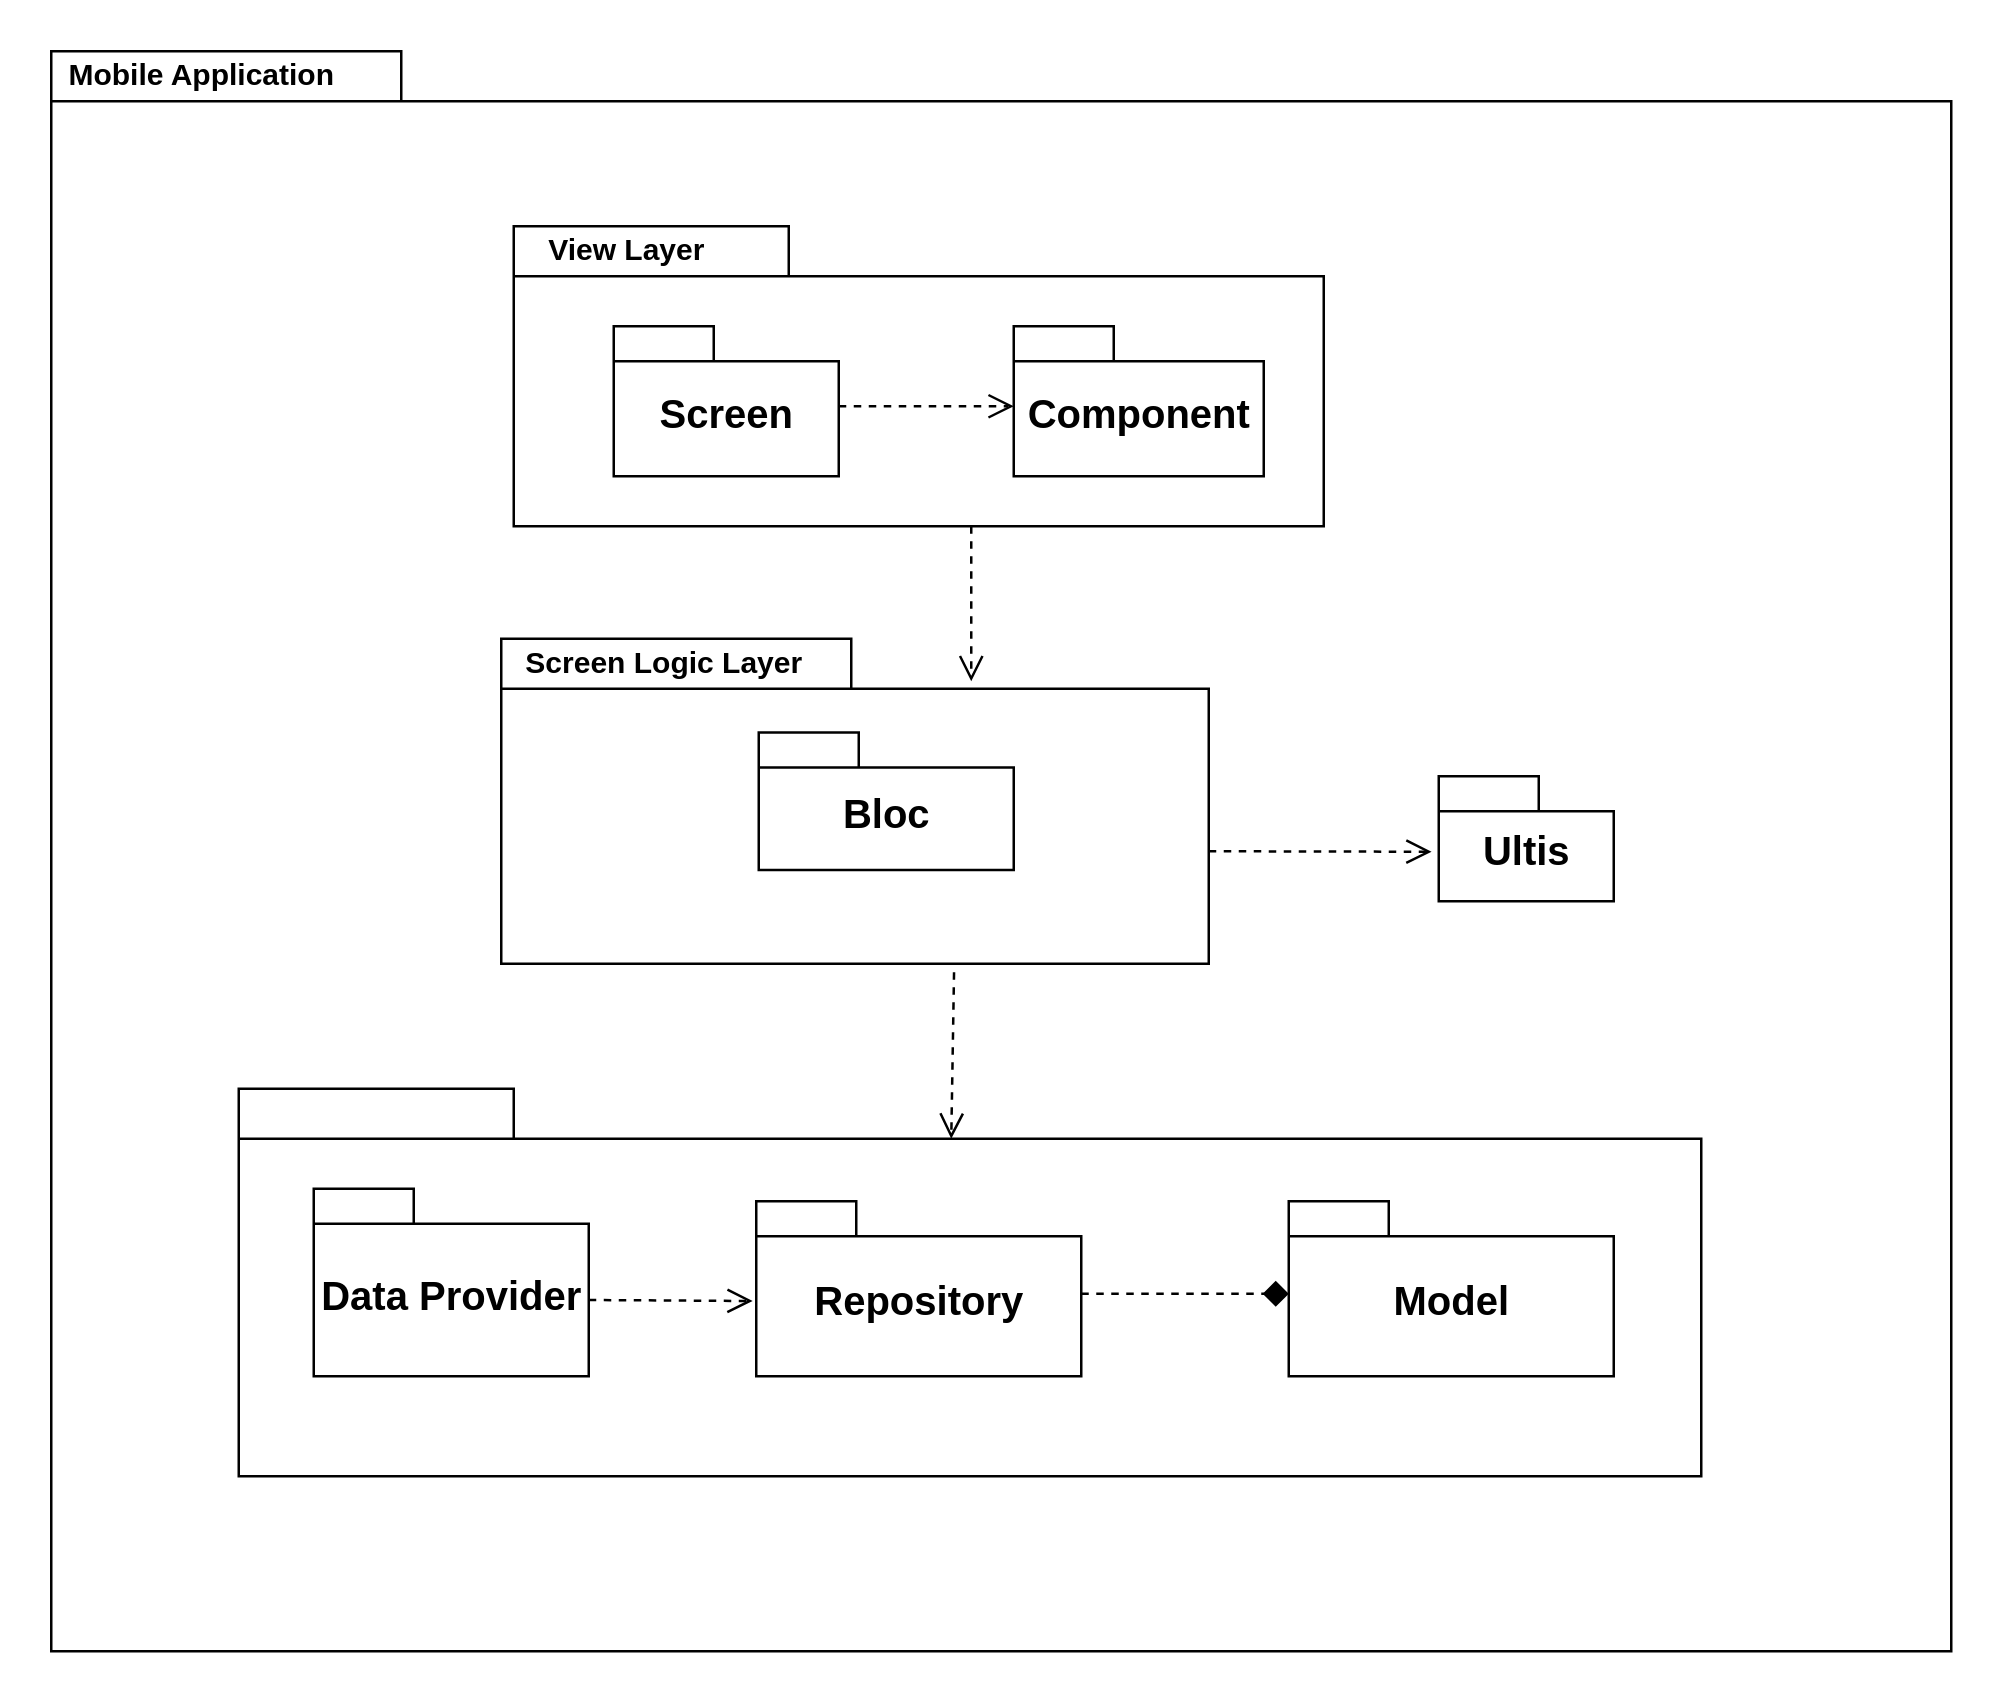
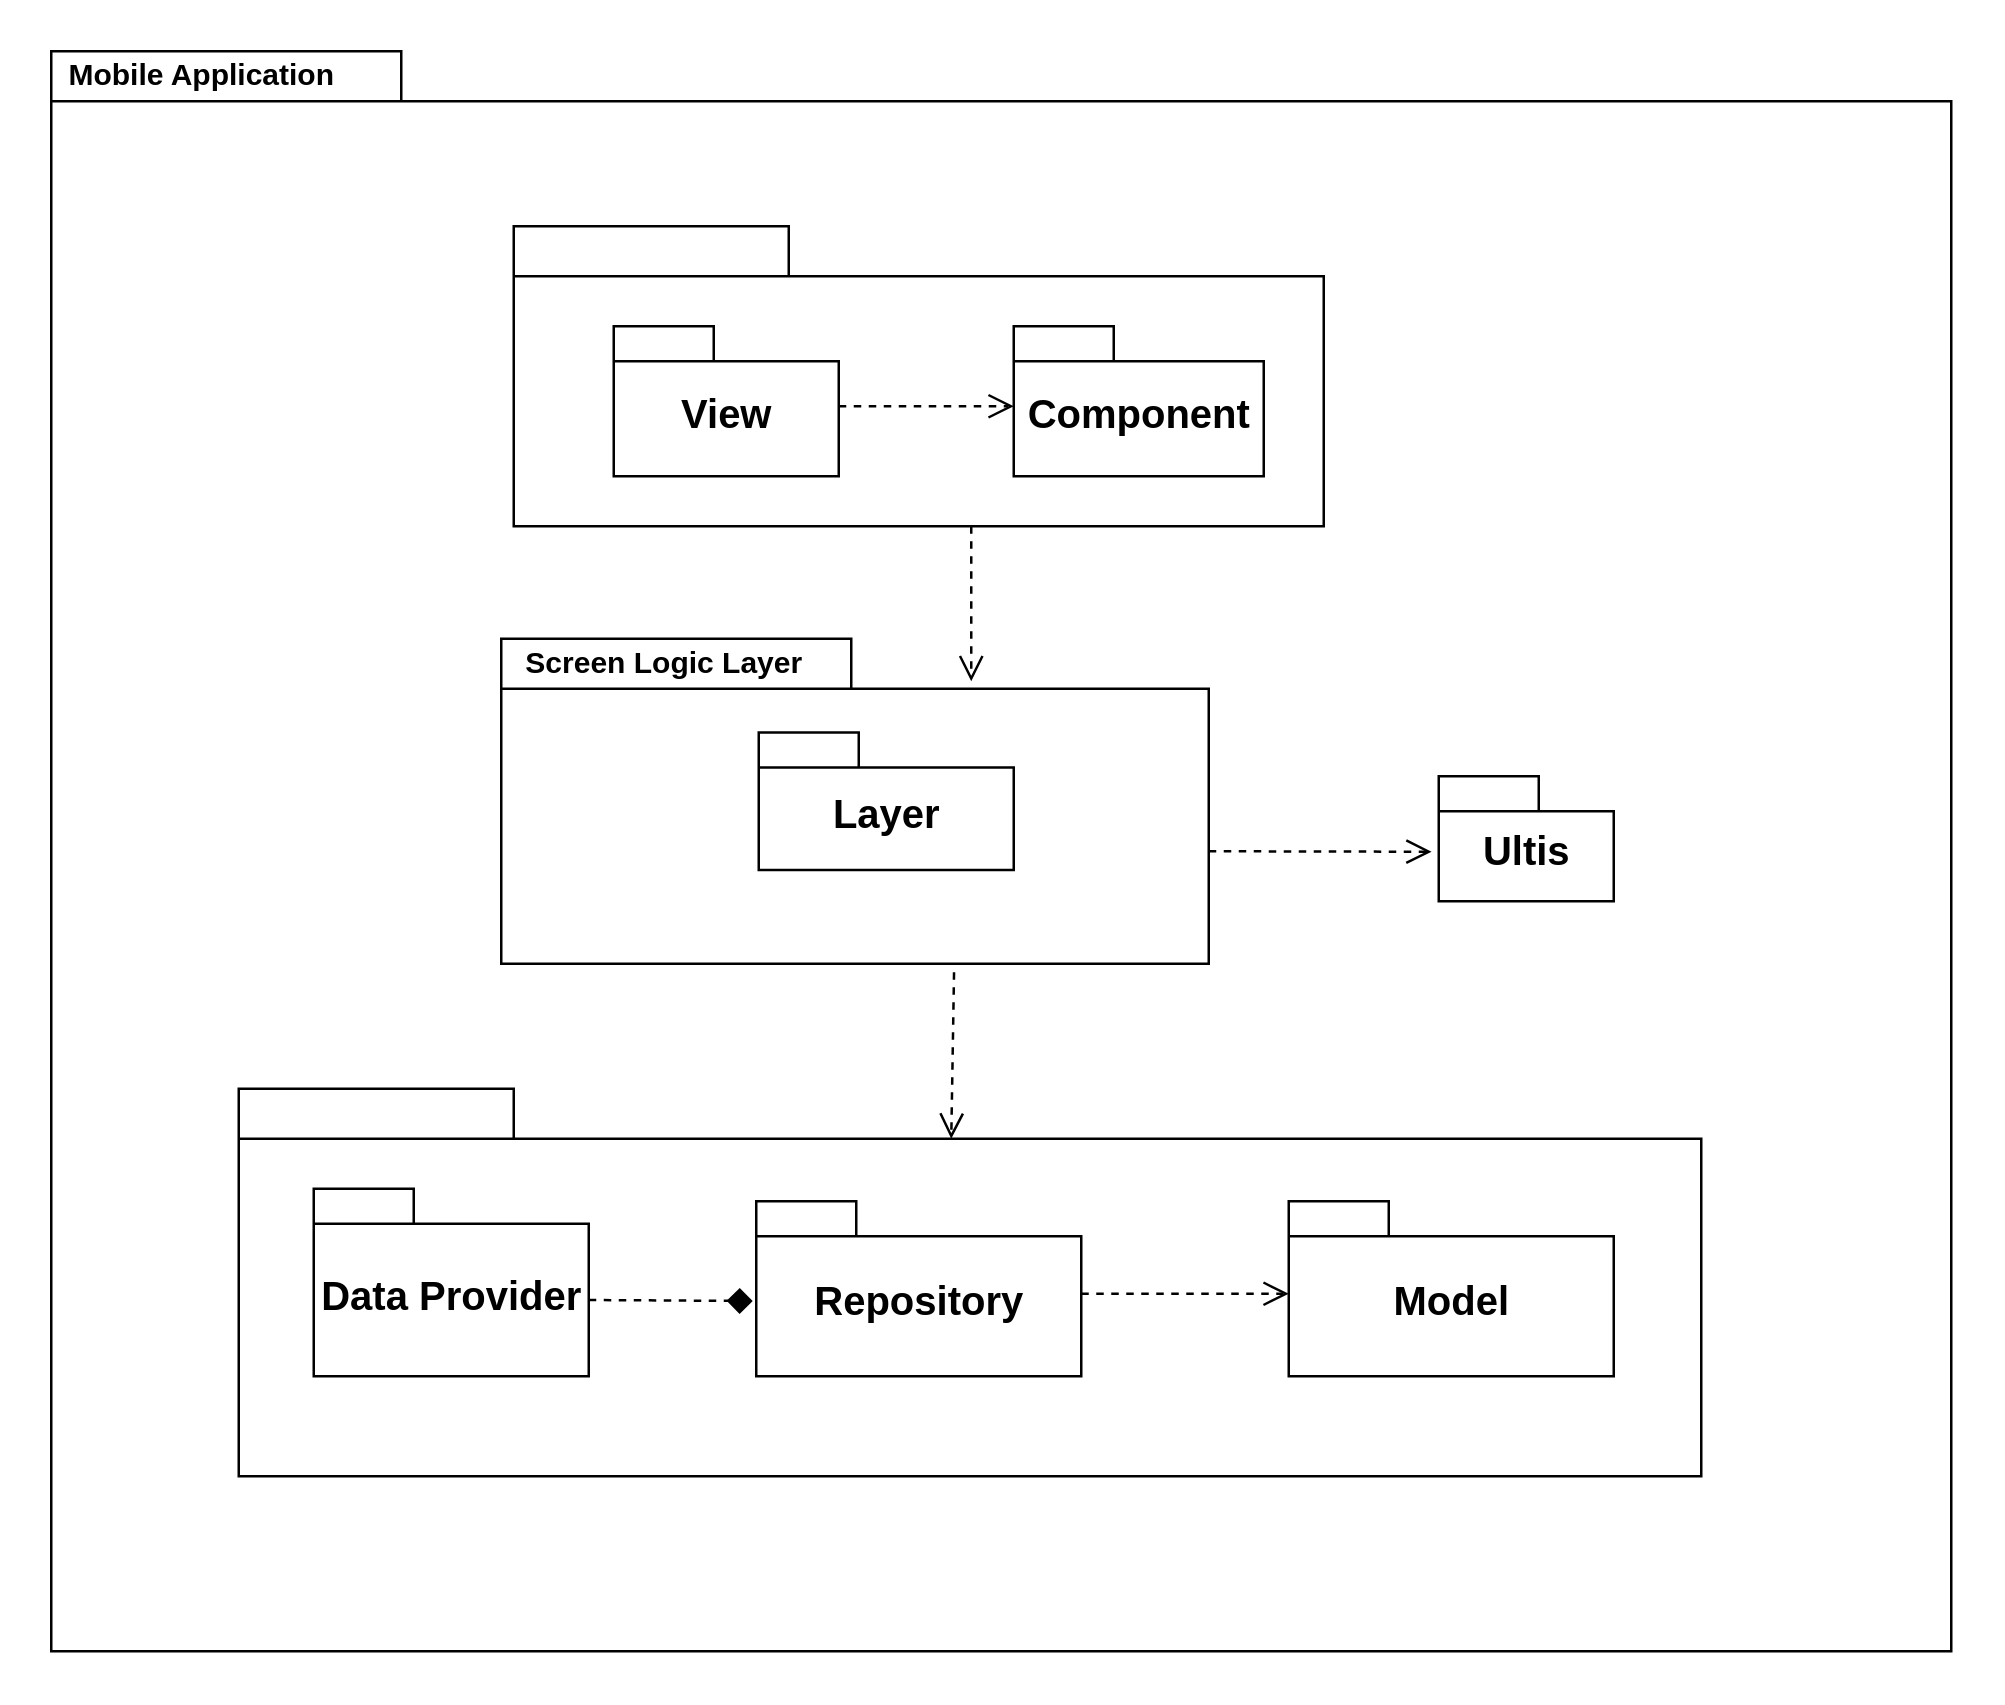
(626, 251) -> none
(728, 414) -> (728, 414)
(888, 814) -> (888, 814)
(1263, 1294) -> (1272, 1294)
(736, 1301) -> (727, 1301)
